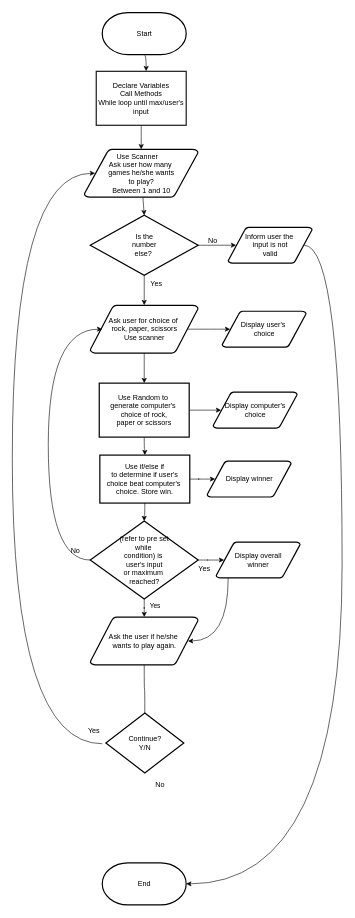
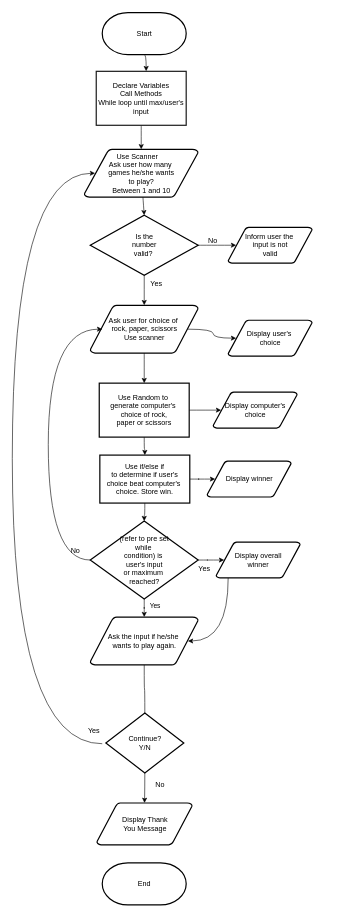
(145, 245) -> (145, 245)
(264, 329) -> (270, 338)
(145, 641) -> (145, 641)
(324, 747) -> none
none -> (145, 796)
none -> (145, 824)
